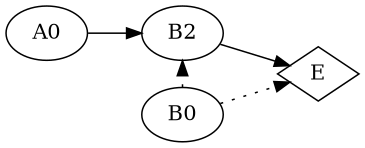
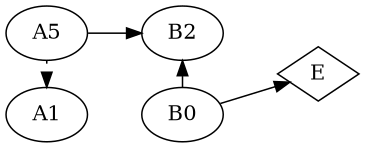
(47, 33) -> (47, 33)
(248, 53) -> none
(183, 82) -> (183, 82)
(248, 95) -> (248, 95)
none -> (47, 115)
